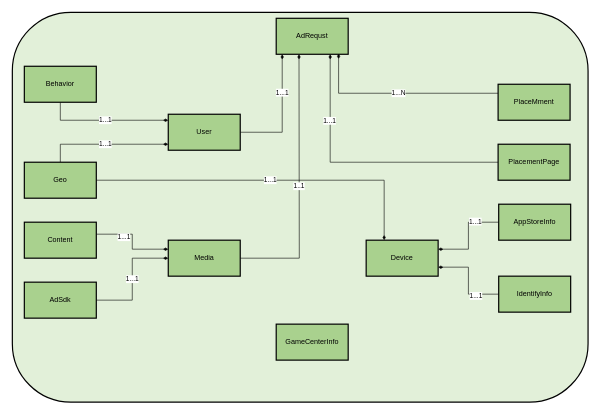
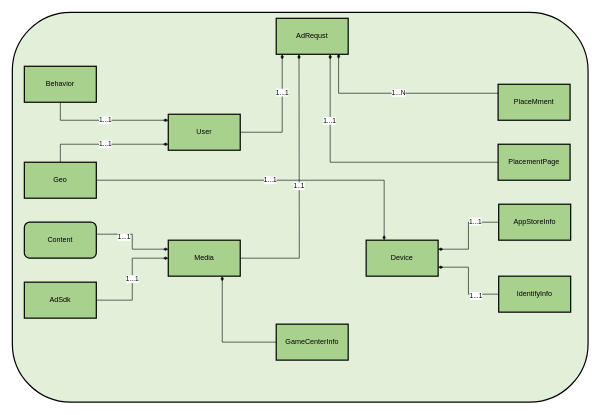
(60, 240) -> (60, 240)
none -> (222, 342)
